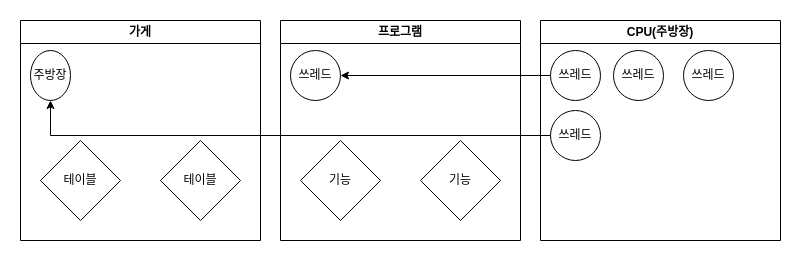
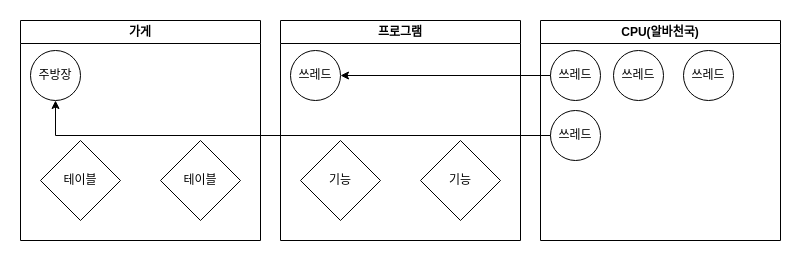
(661, 33) -> (661, 33)
(51, 76) -> (56, 76)
